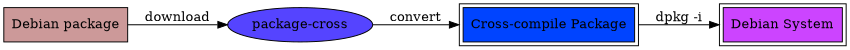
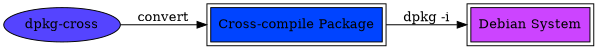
(66, 25) -> none
(300, 25) -> (62, 25)
